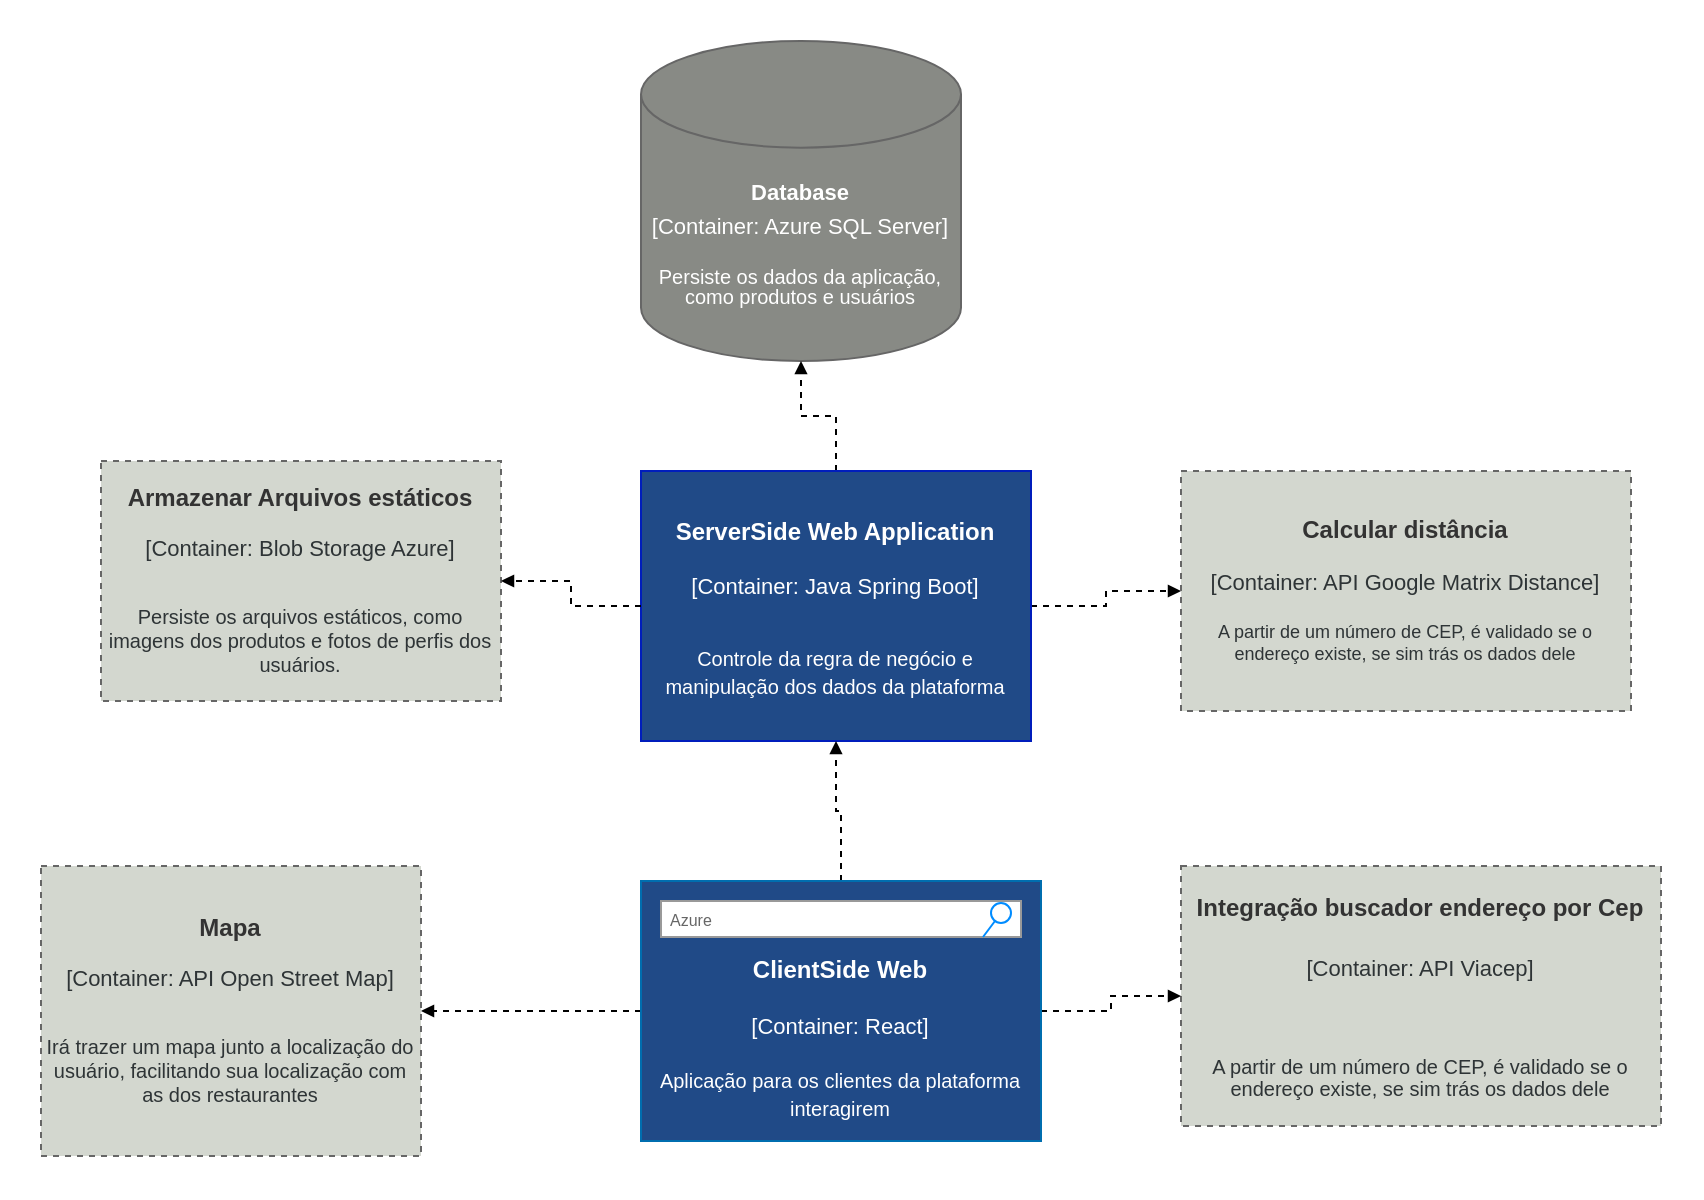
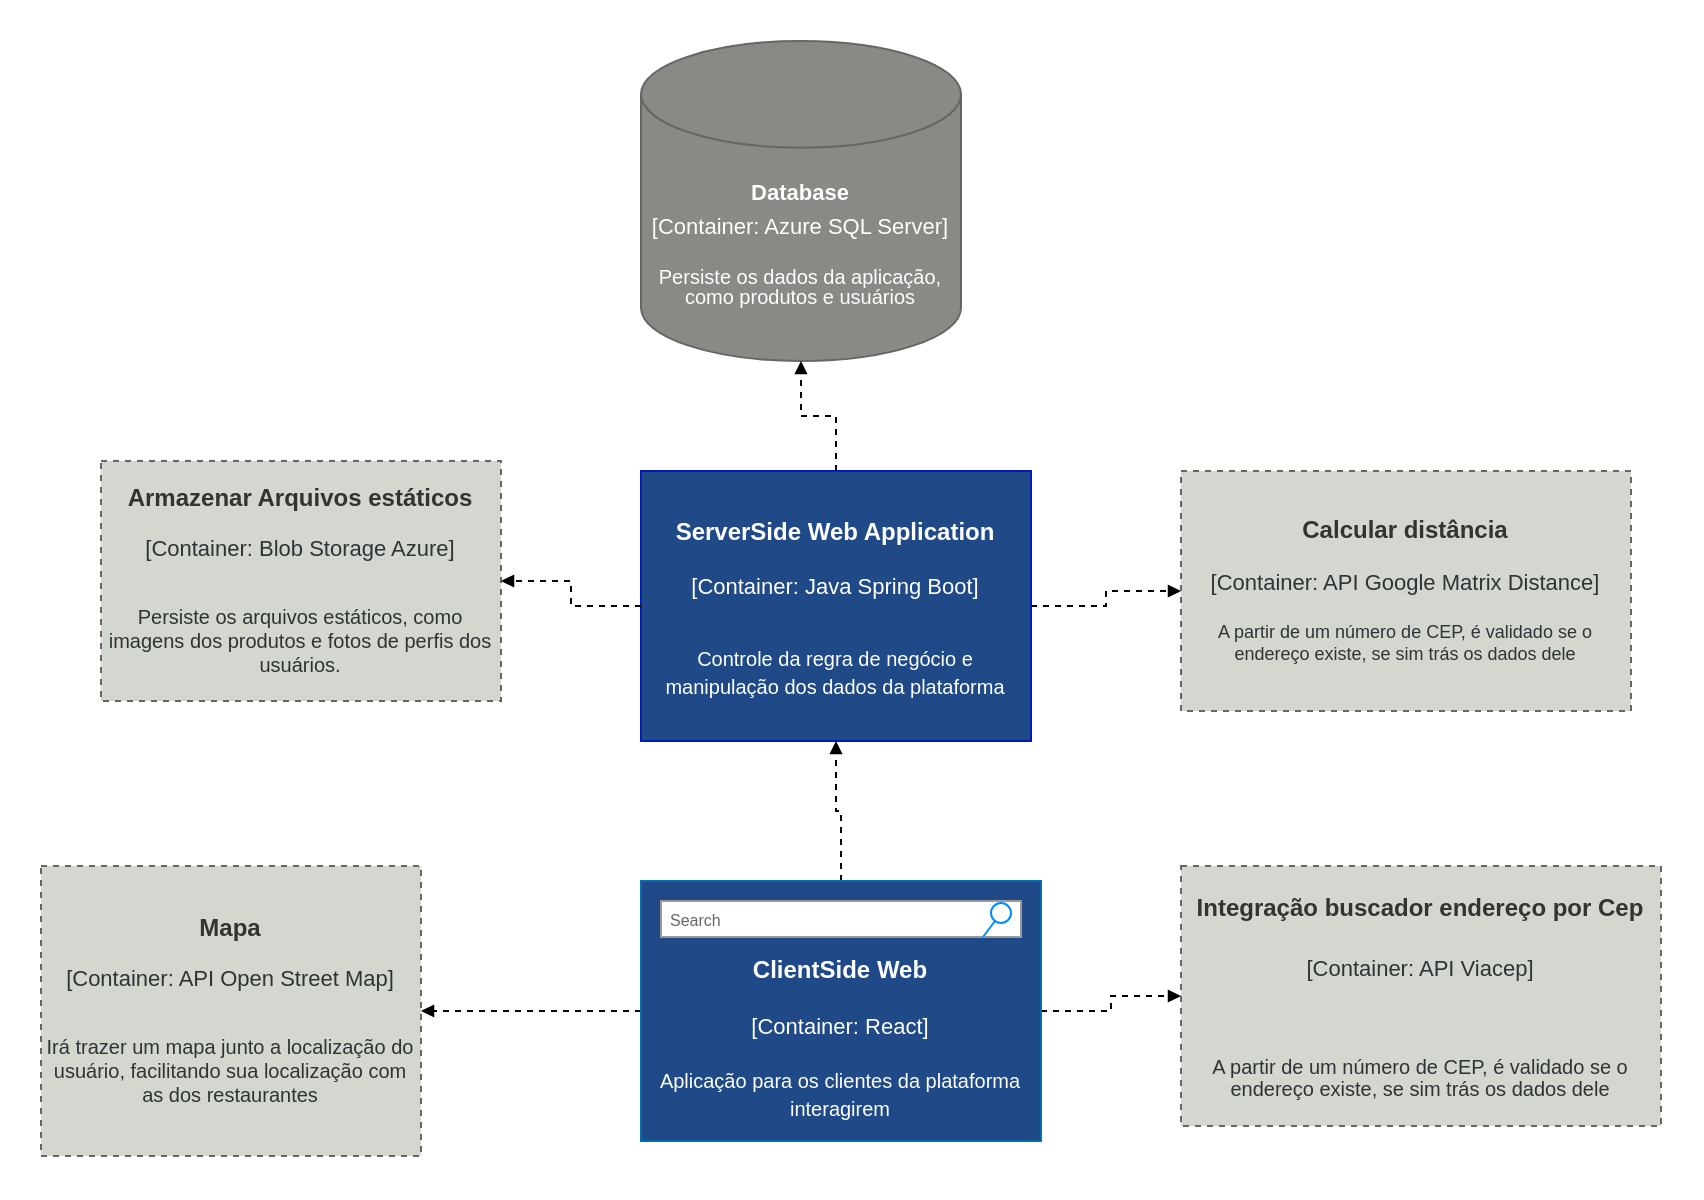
(719, 919) -> (728, 919)
